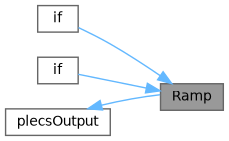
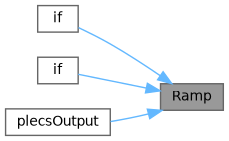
(131, 99) -> (130, 118)
